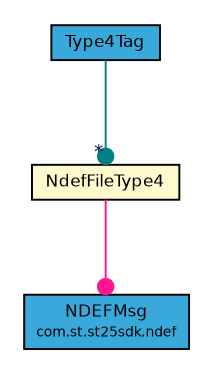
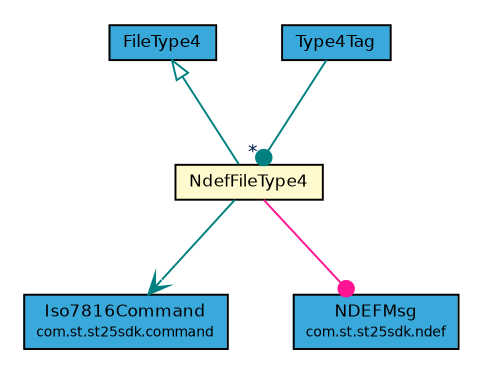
none -> (162, 43)
none -> (125, 322)
